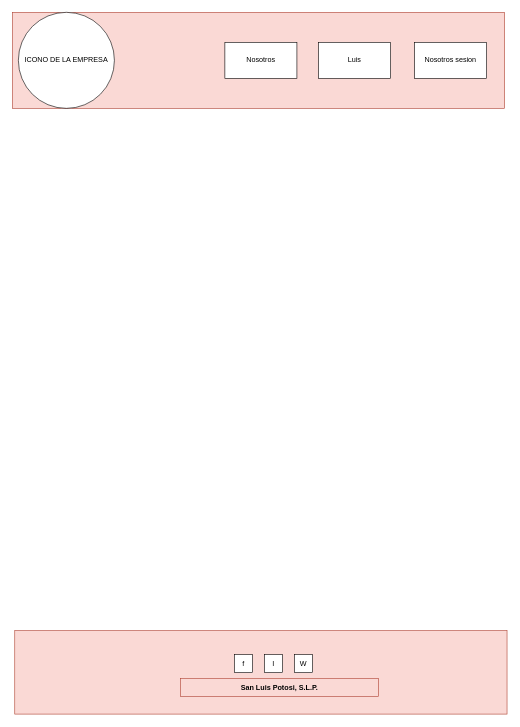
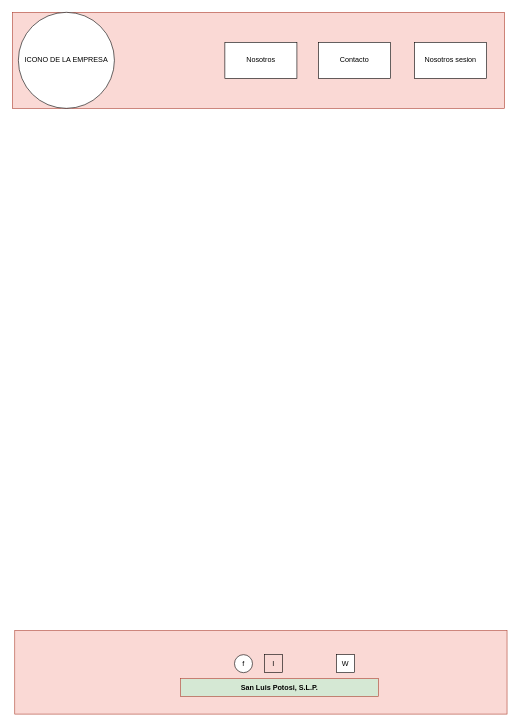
(354, 60) -> (354, 60)
(243, 663) -> (243, 663)
(273, 663) -> (273, 663)
(303, 663) -> (345, 663)
(279, 687) -> (279, 687)
